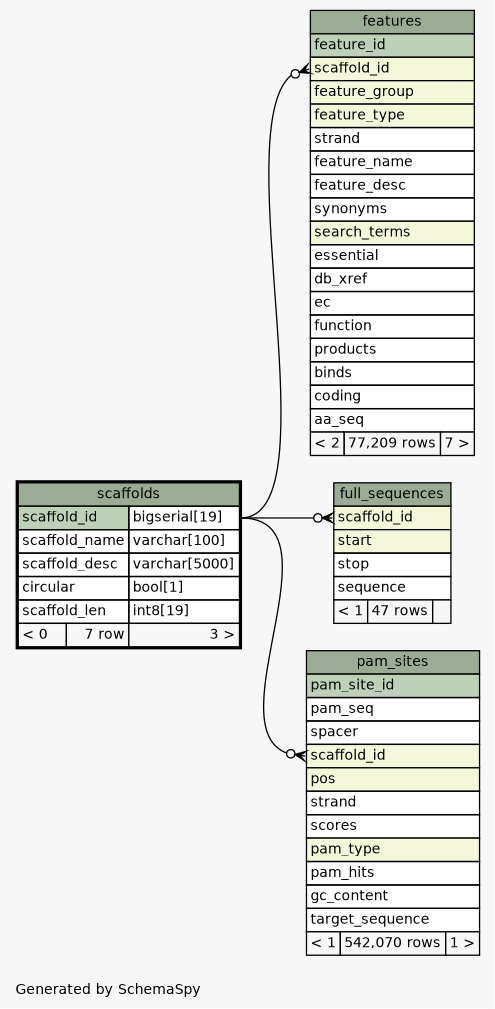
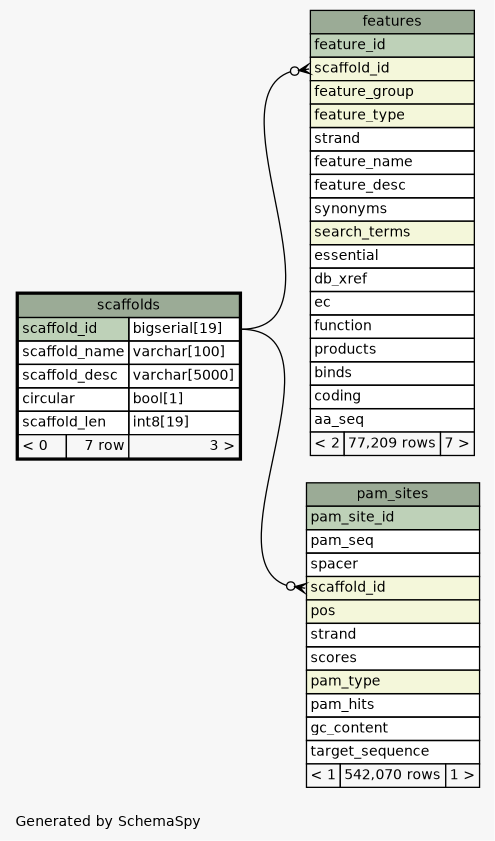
(392, 553) -> none
